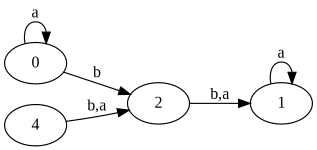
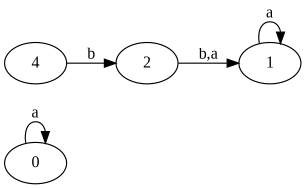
(91, 81) -> none
(97, 106) -> (91, 55)
